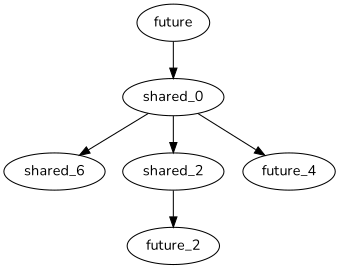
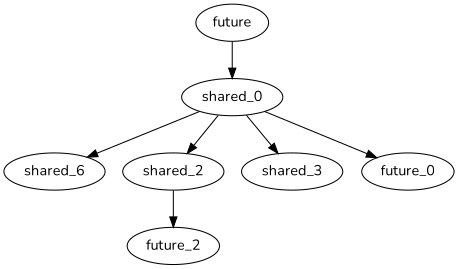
(289, 172) -> (408, 172)
none -> (292, 172)
